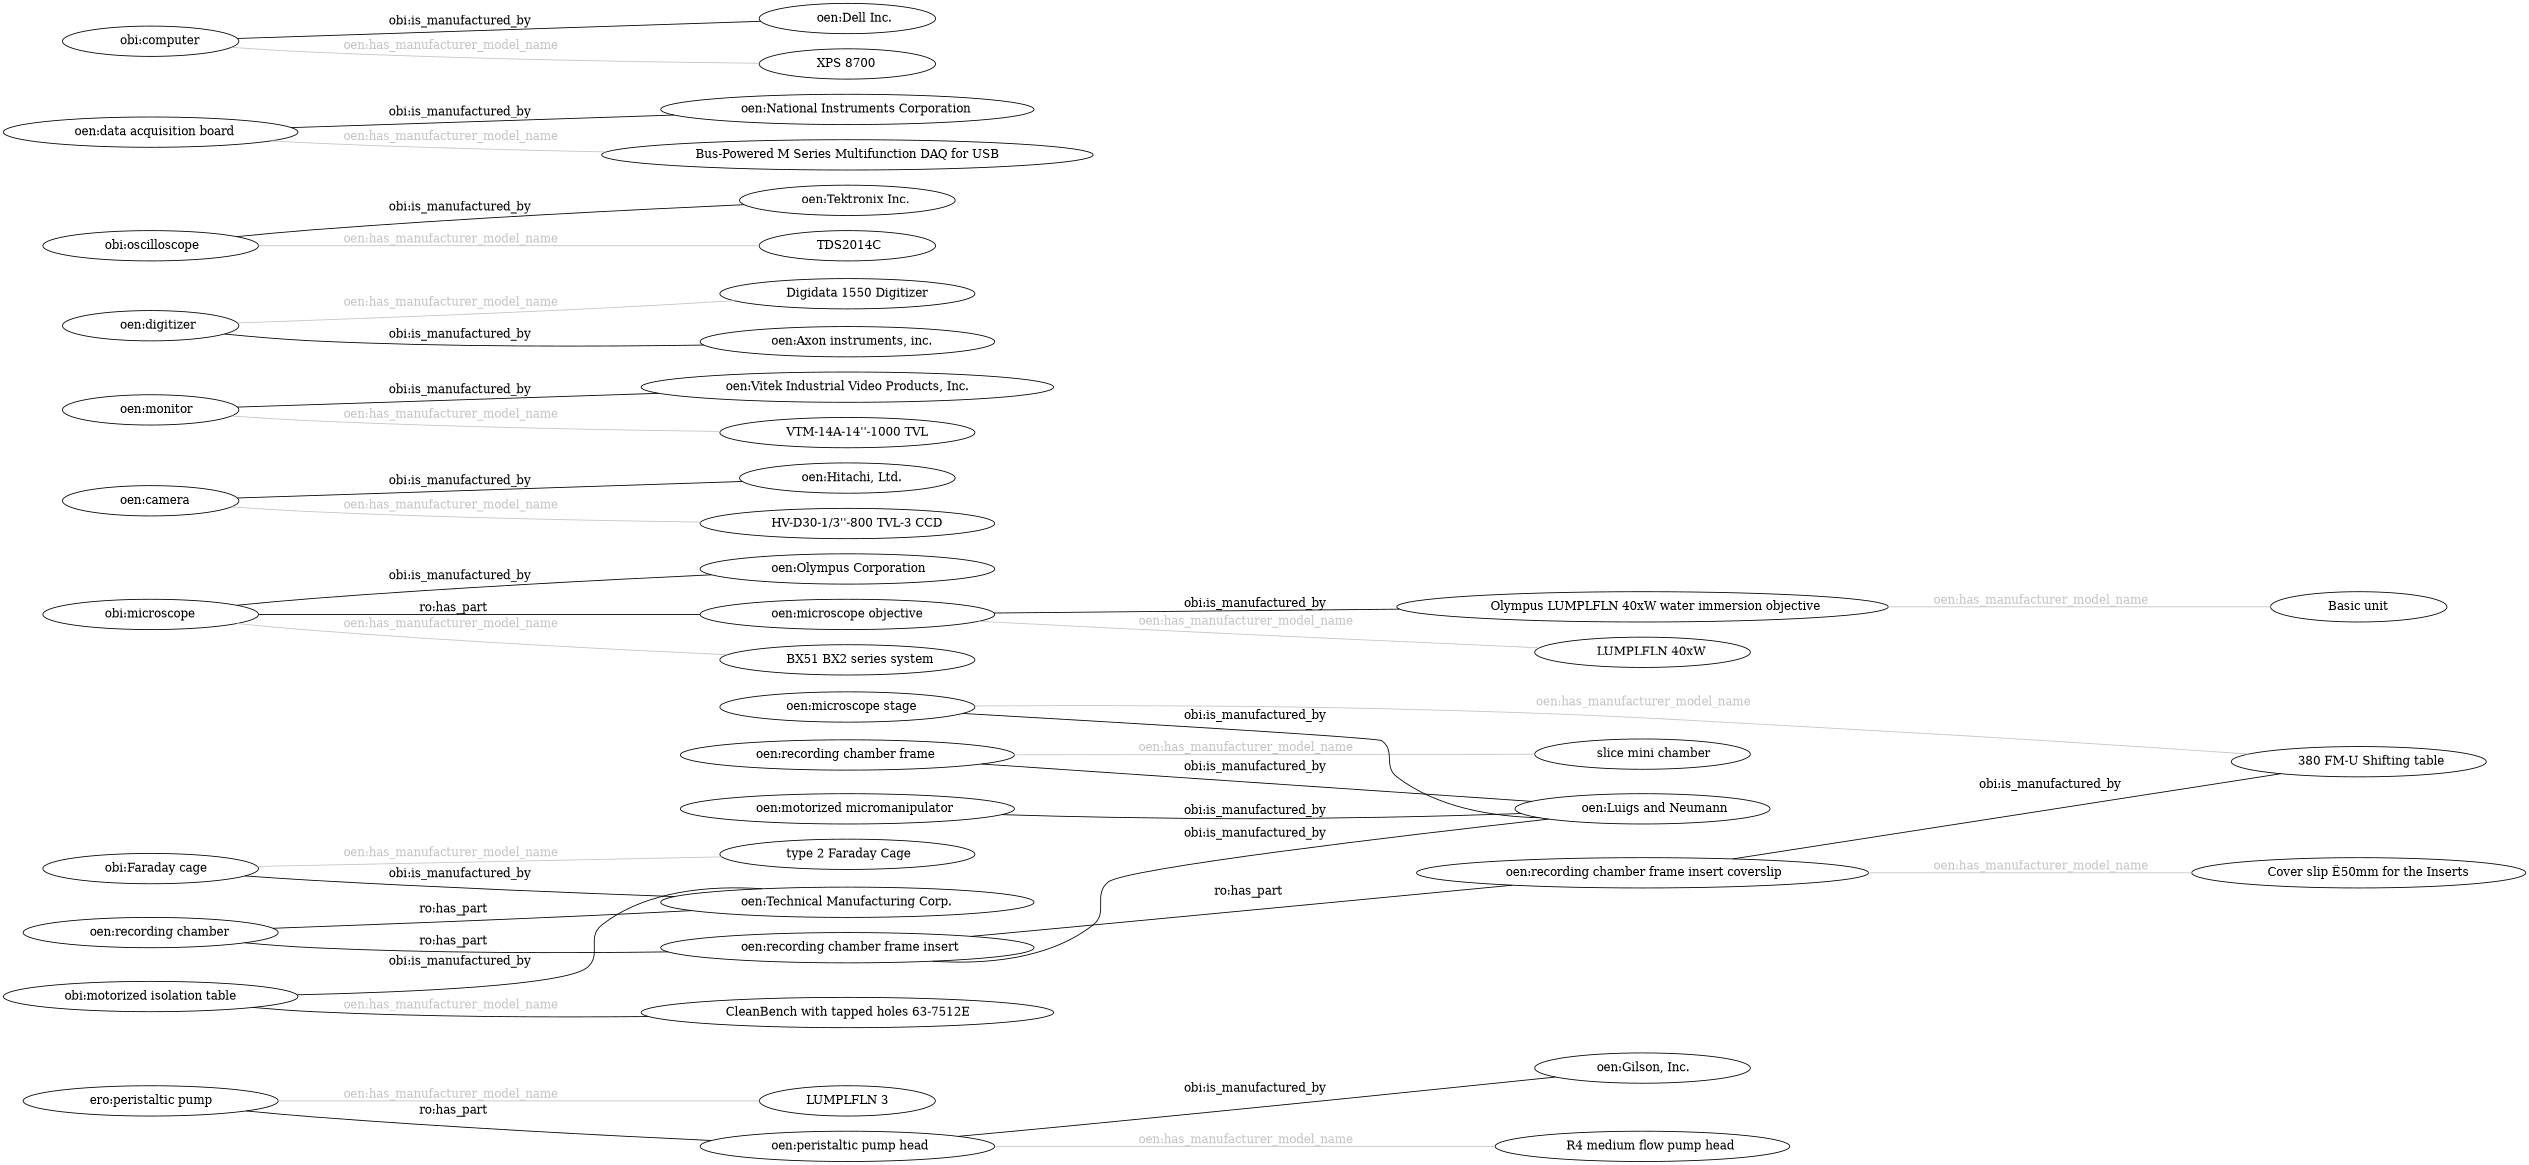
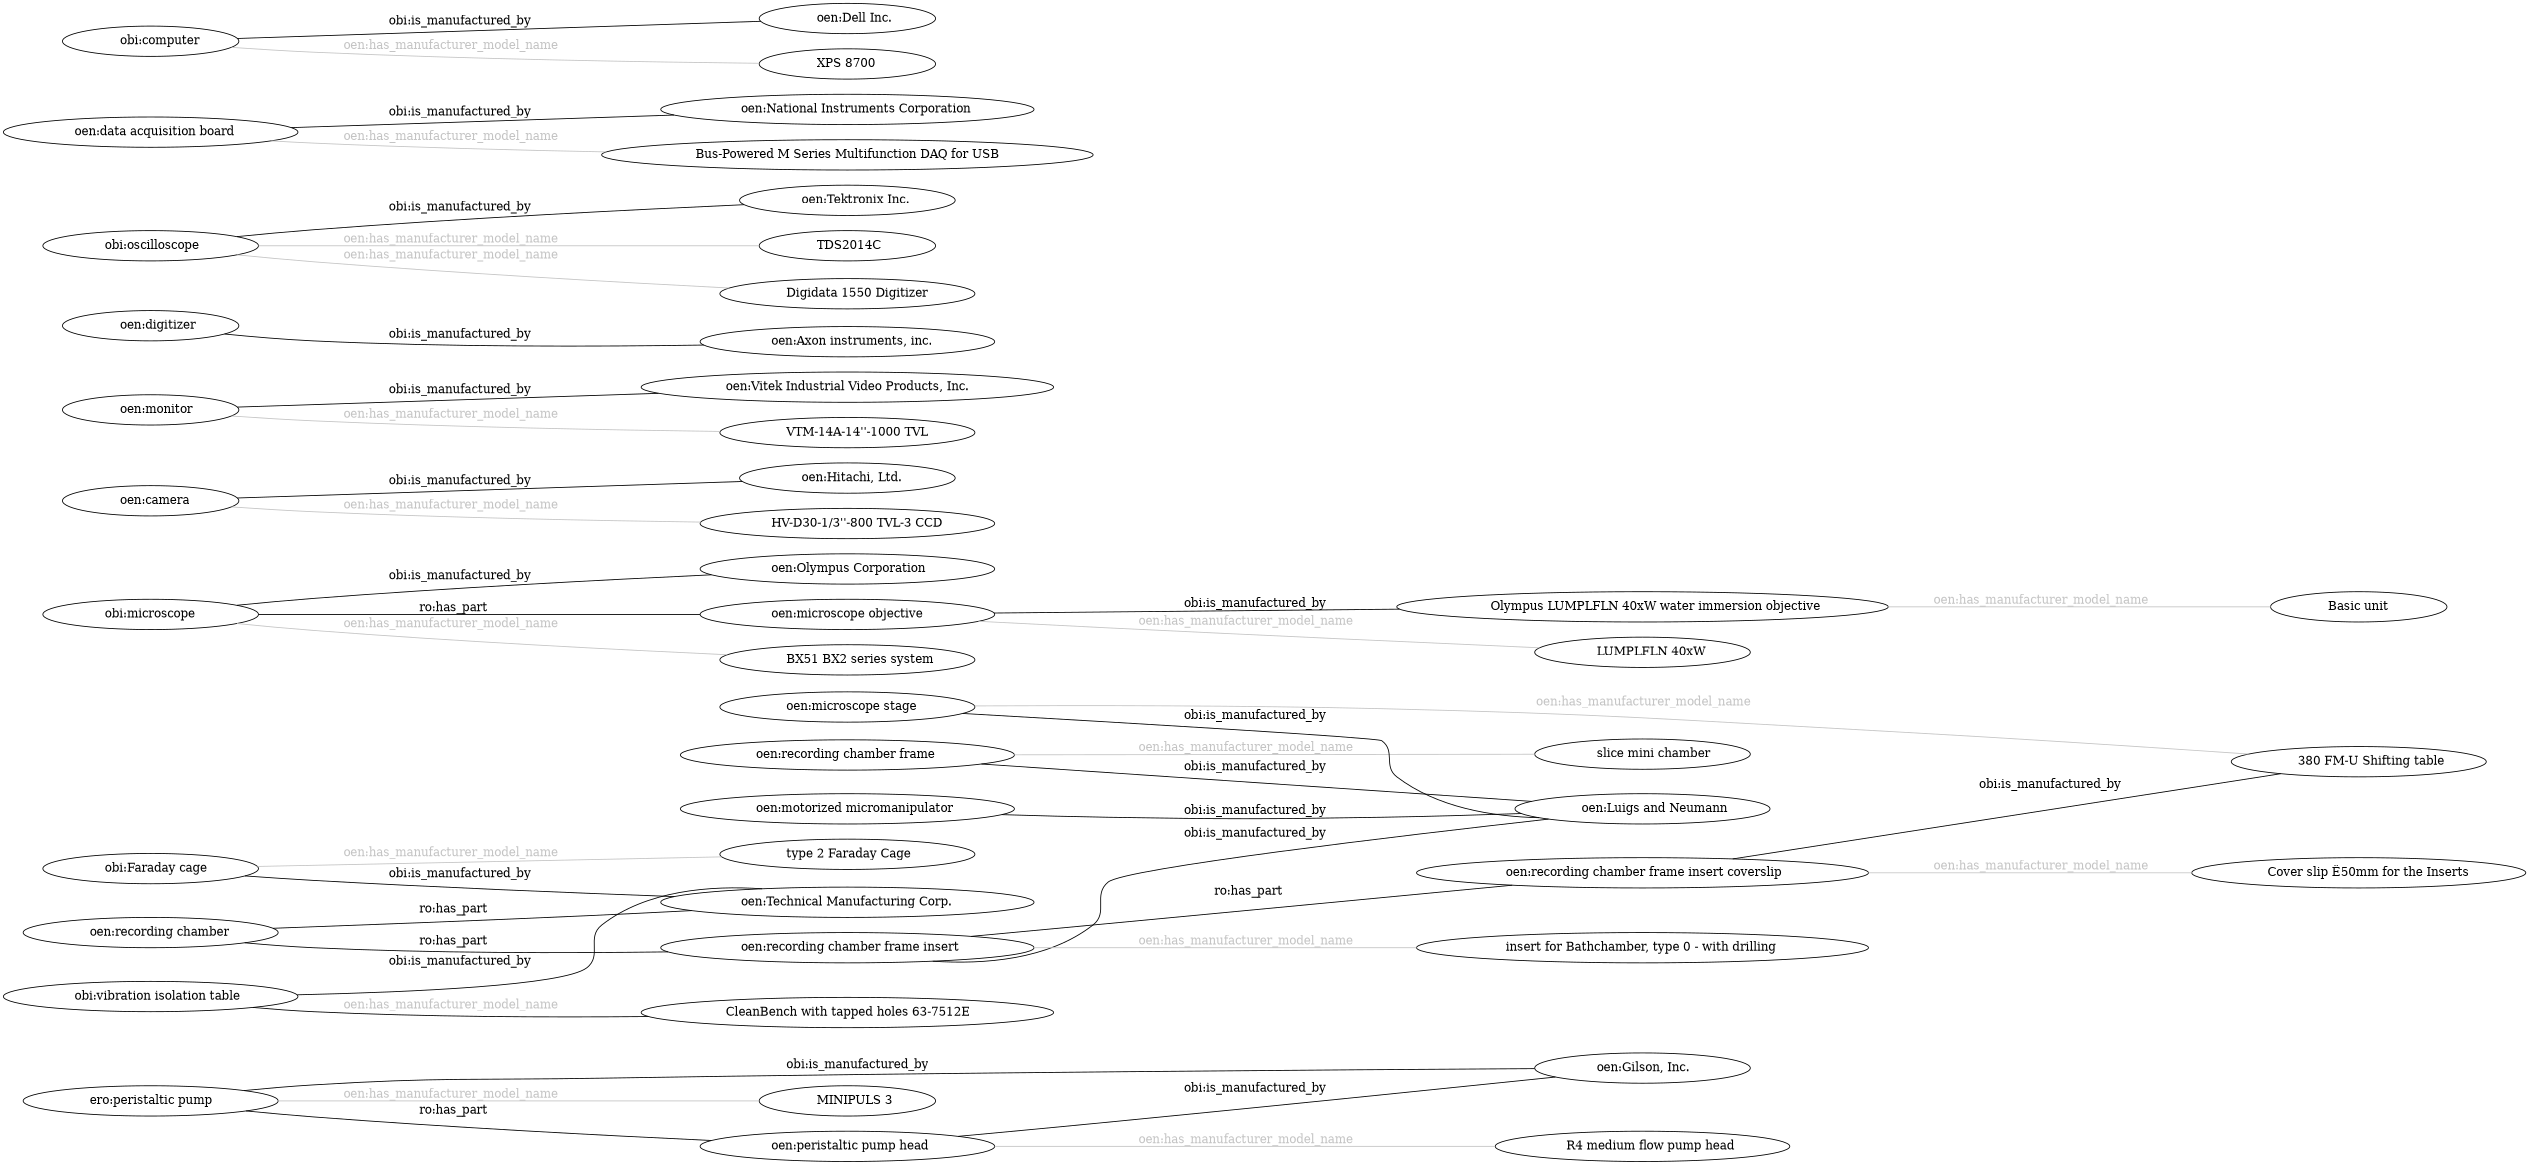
(486, 313) -> (483, 274)
none -> (1643, 948)
(151, 997) -> (151, 997)
none -> (889, 1074)
(847, 1101) -> (847, 1101)
